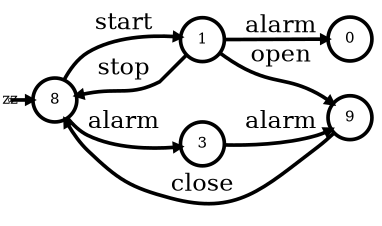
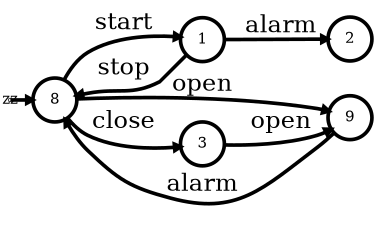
(350, 39) -> (350, 39)
(273, 79) -> (200, 99)
(124, 122) -> (124, 122)
(281, 122) -> (281, 122)
(202, 185) -> (202, 185)
